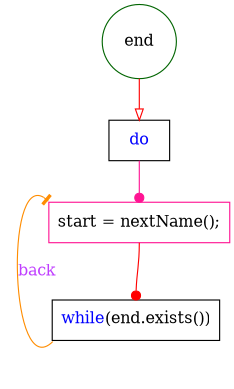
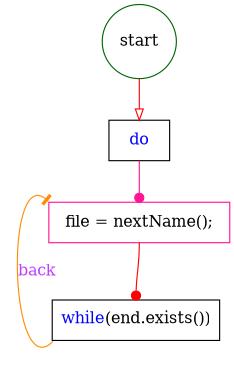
(139, 42) -> (139, 42)
(139, 222) -> (139, 222)
